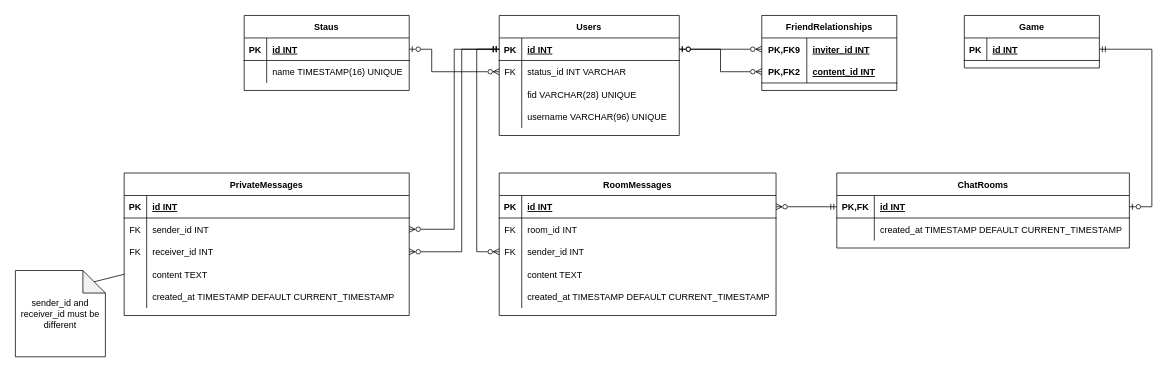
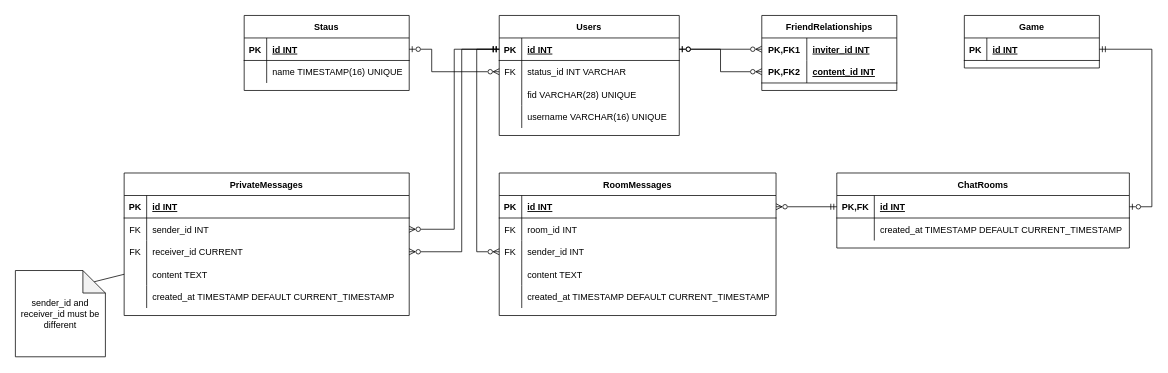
(784, 50) -> (784, 50)
(593, 117) -> (593, 117)
(187, 252) -> (197, 252)
